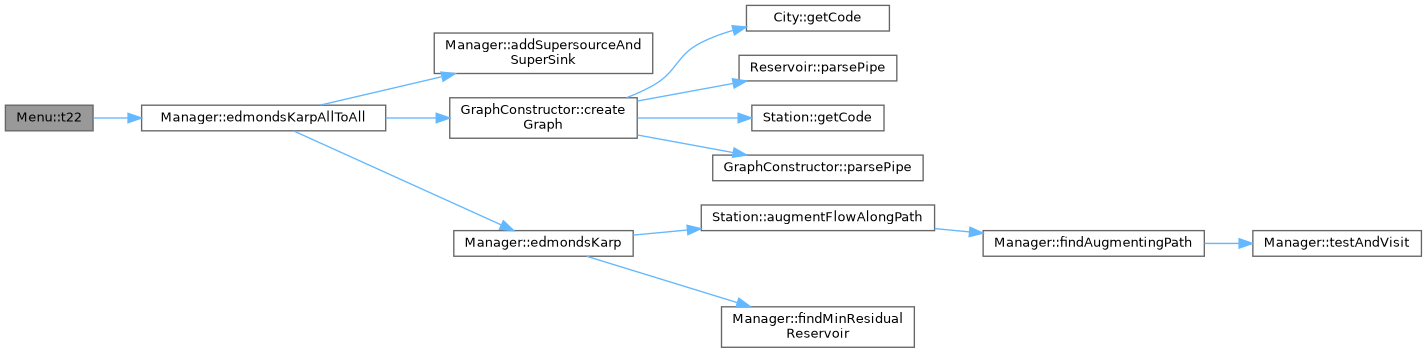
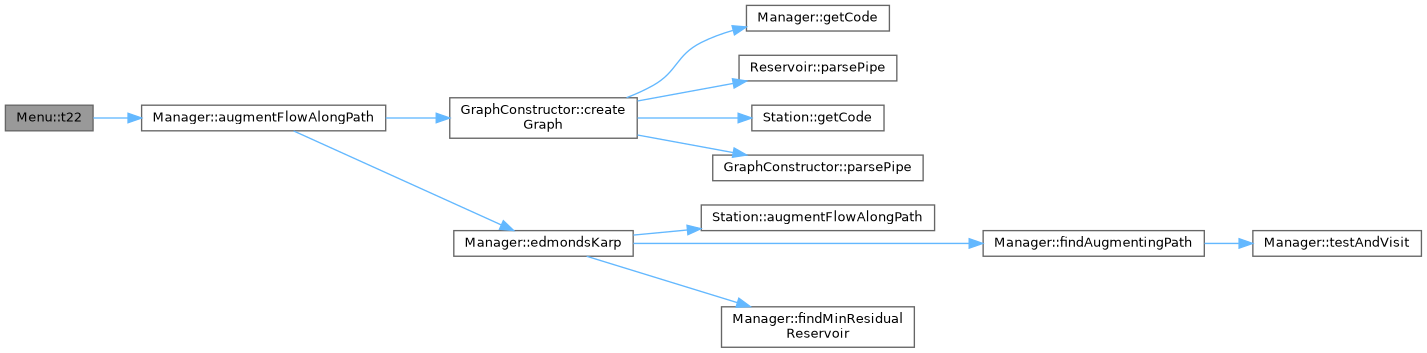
(818, 18) -> (818, 18)
(543, 53) -> none
(264, 118) -> (264, 118)
(952, 230) -> (801, 243)
